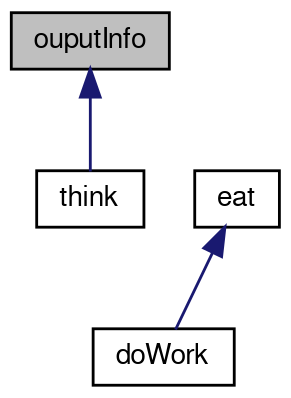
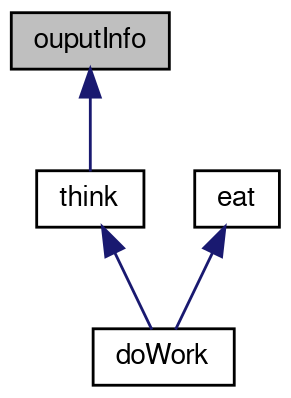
none -> (133, 291)
